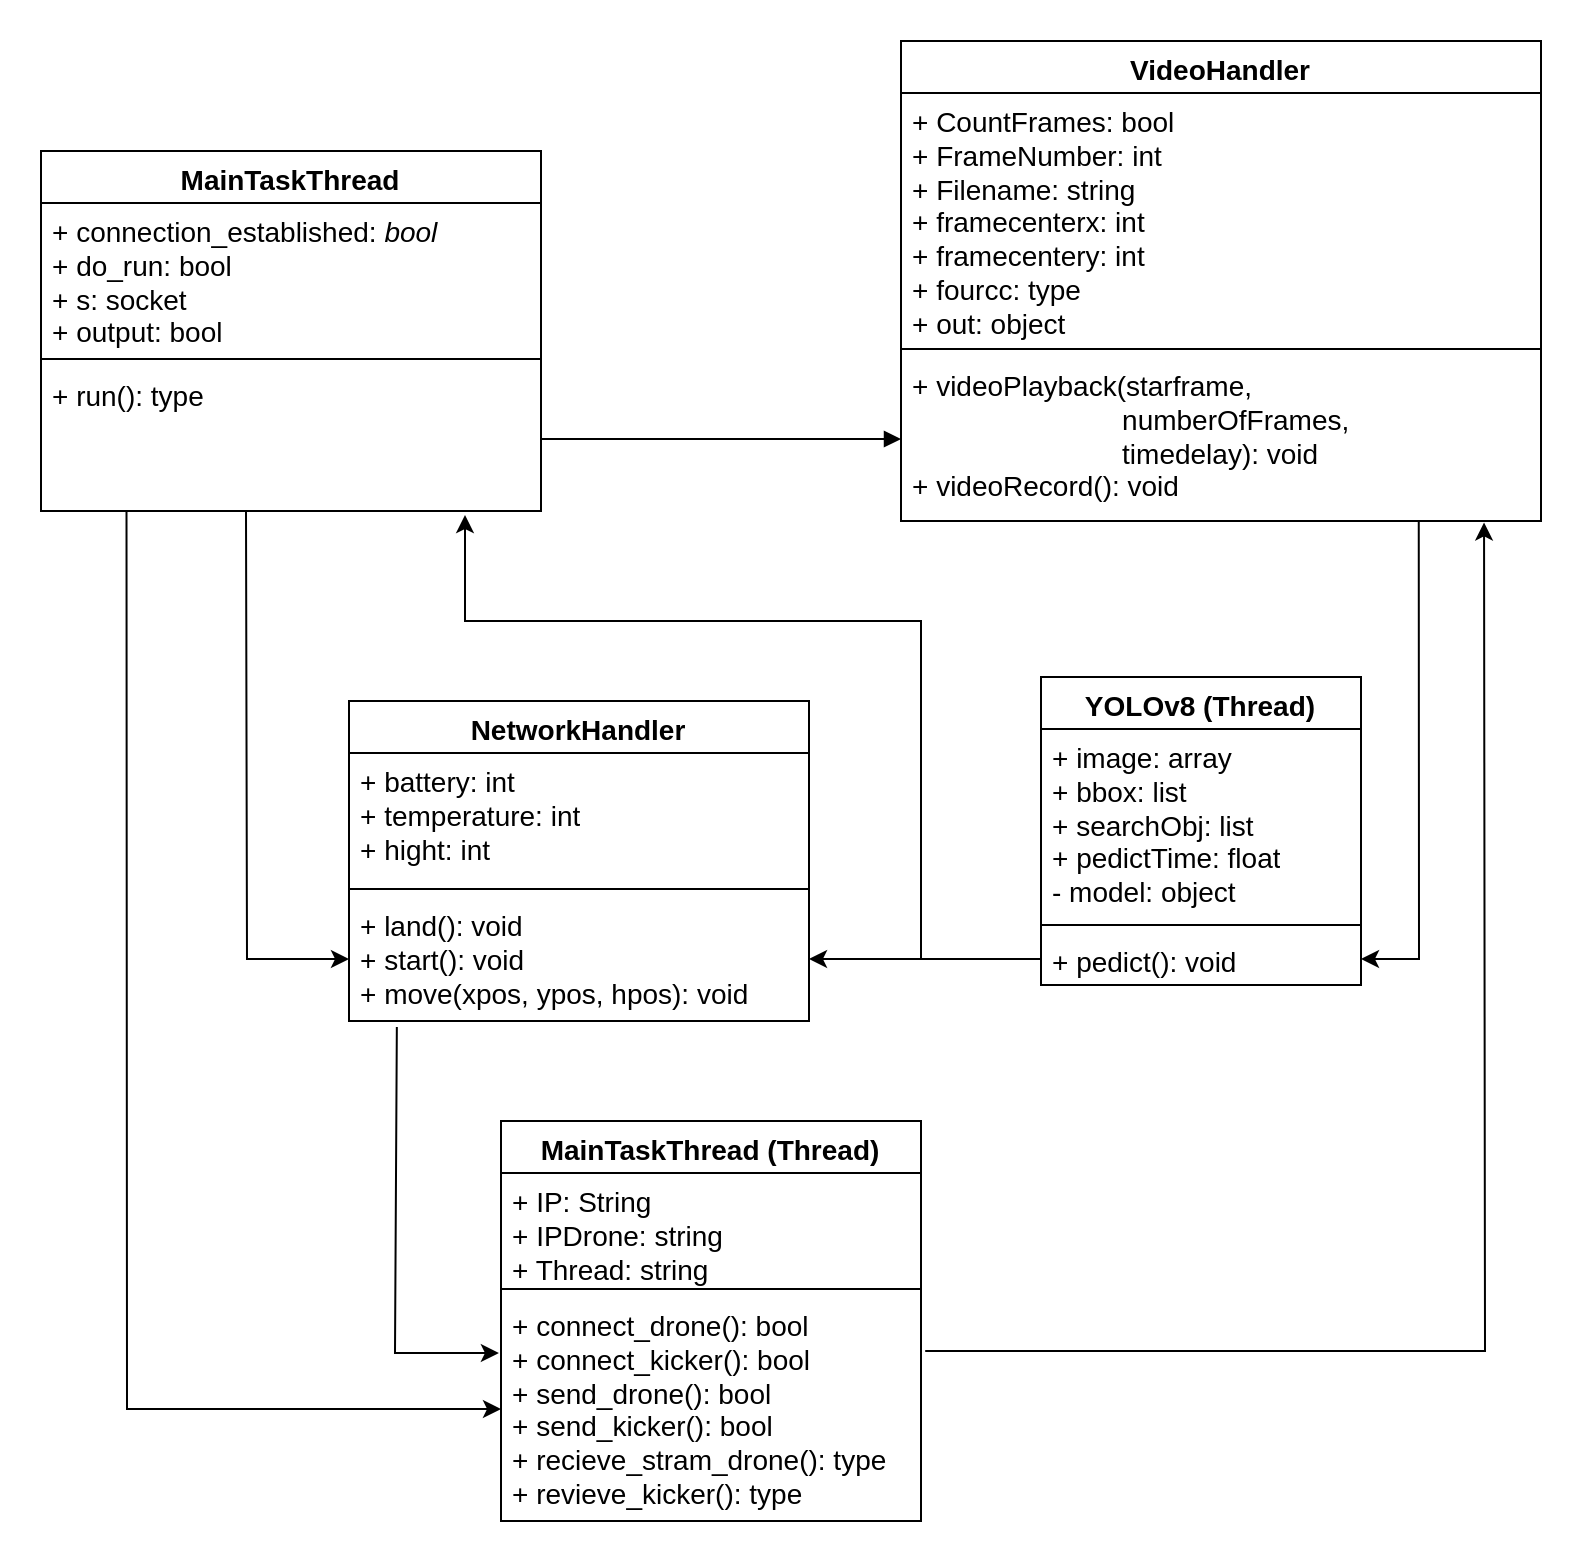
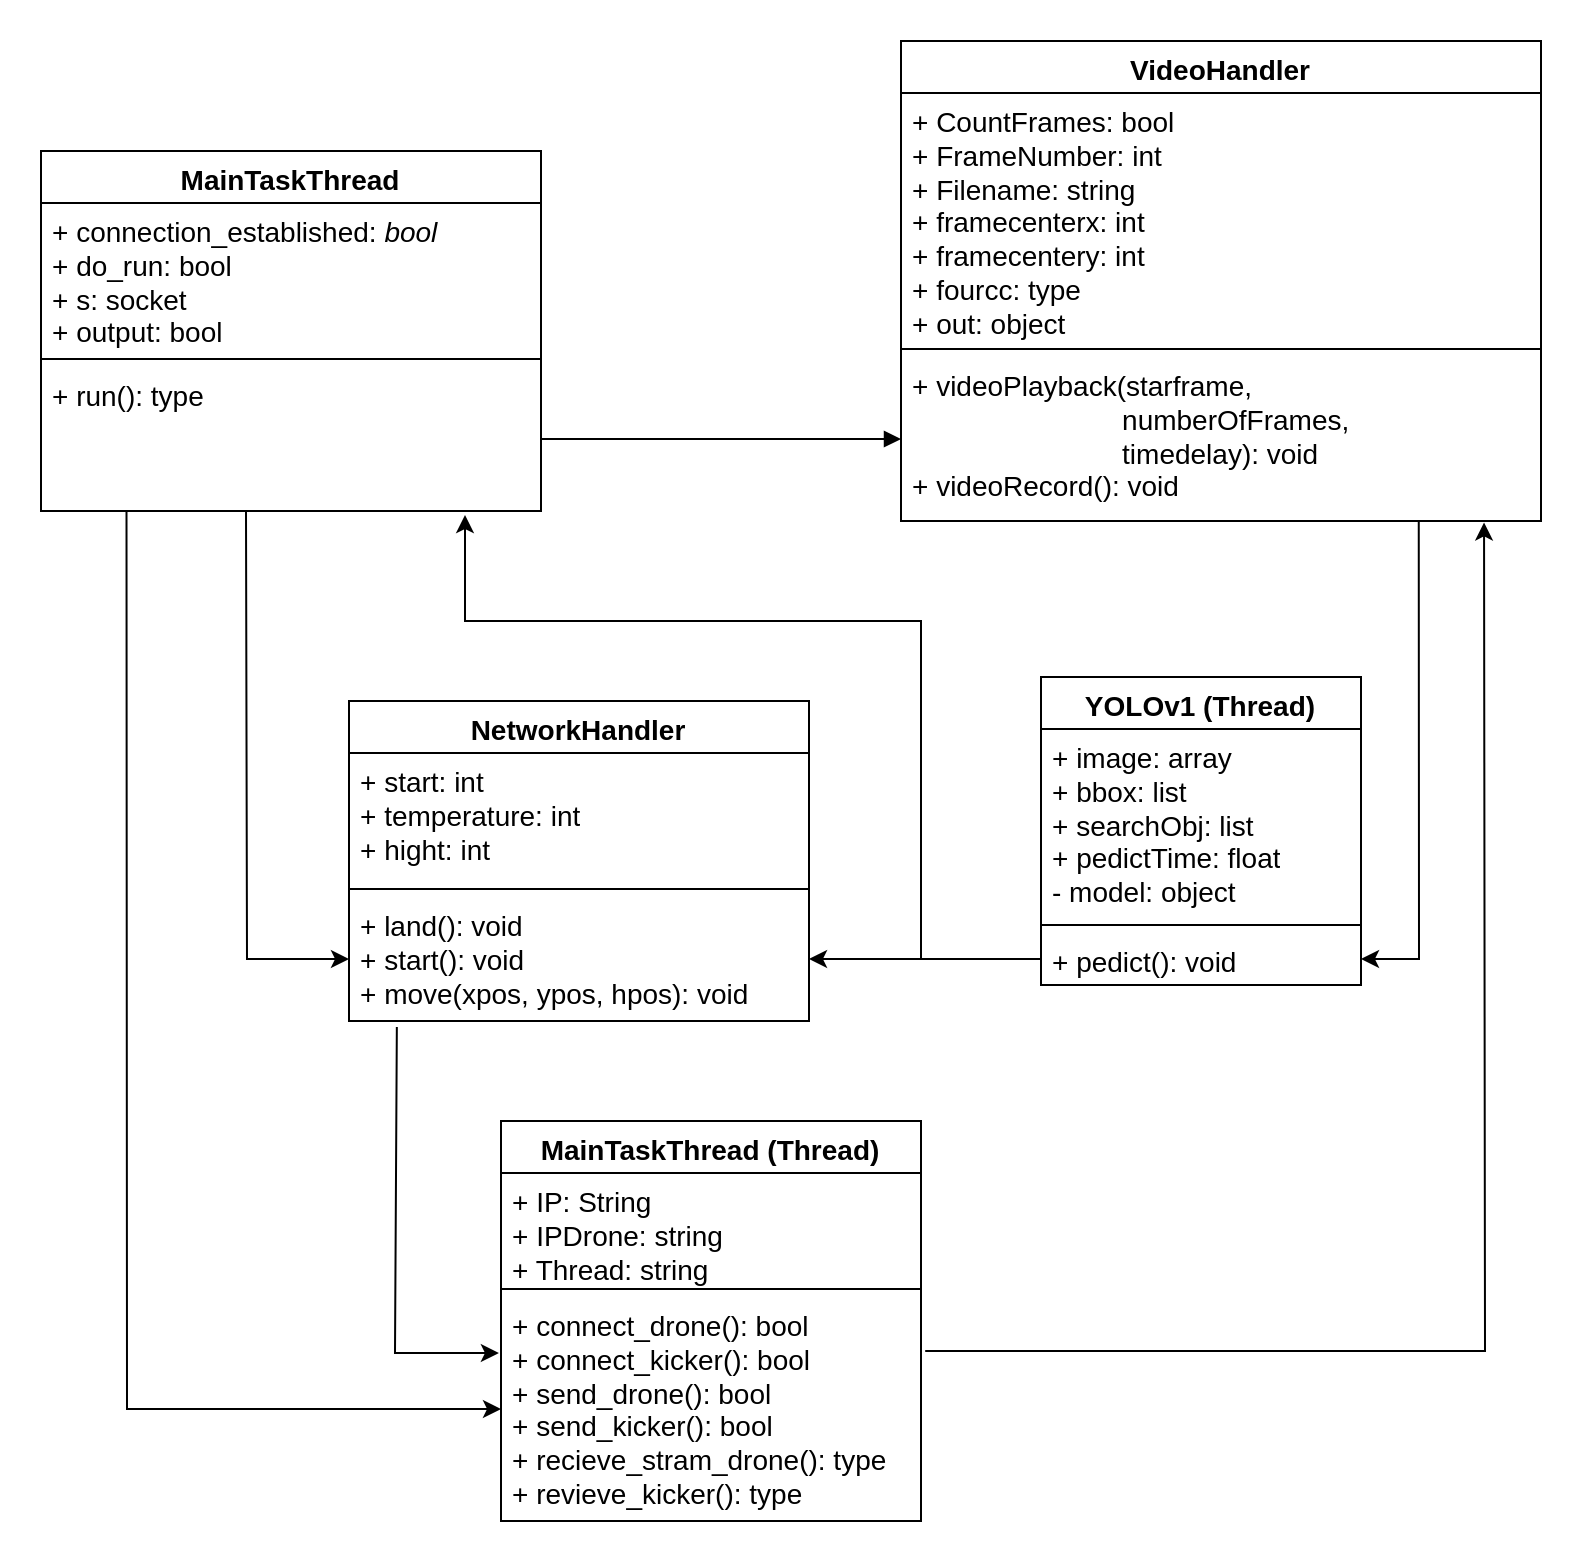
(1201, 708) -> (1201, 708)
(488, 817) -> (488, 817)
